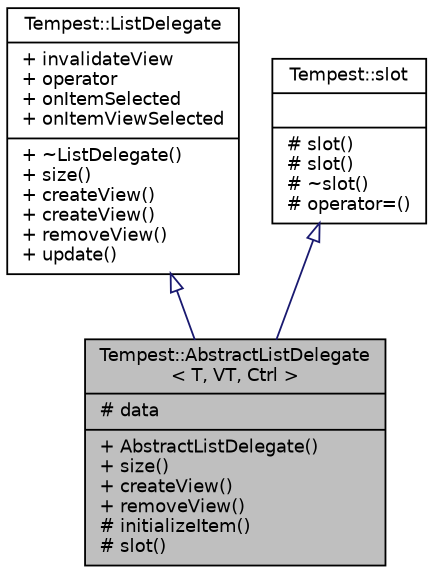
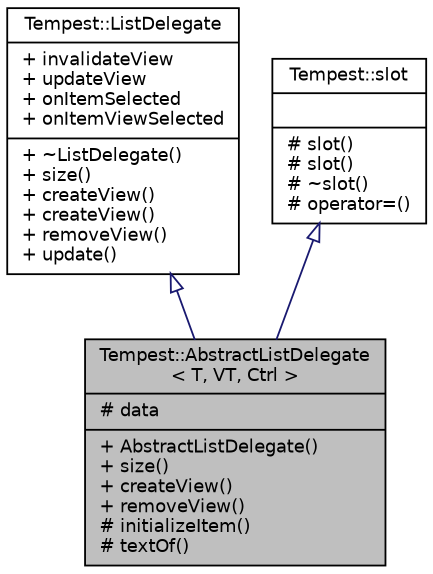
(70, 80) -> (85, 80)
(133, 547) -> (145, 547)
